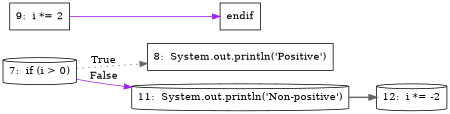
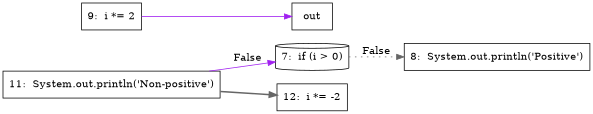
(240, 16) -> (312, 16)
(104, 60) -> (377, 51)
(100, 83) -> (239, 67)
(240, 97) -> (112, 85)
(412, 97) -> (312, 97)
